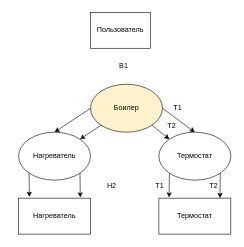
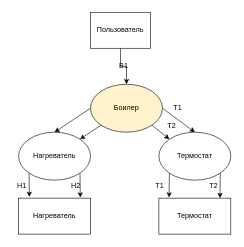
none -> (120, 64)
none -> (21, 186)
(111, 186) -> (75, 186)
